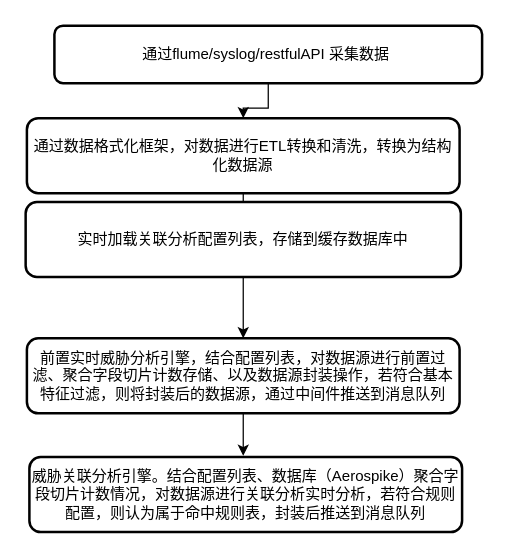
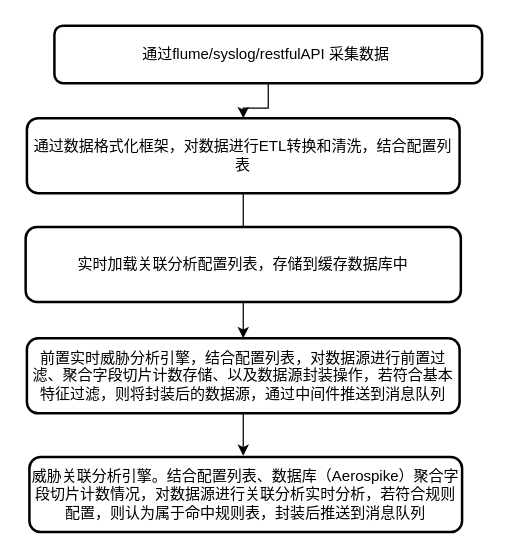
(243, 156) -> (243, 156)
(243, 239) -> (243, 264)
